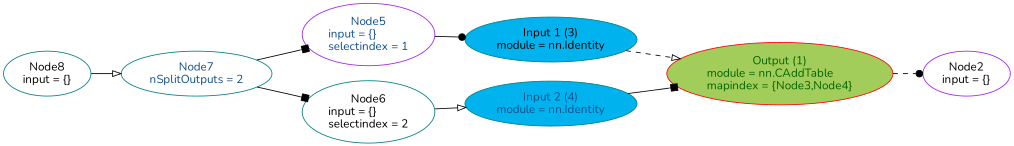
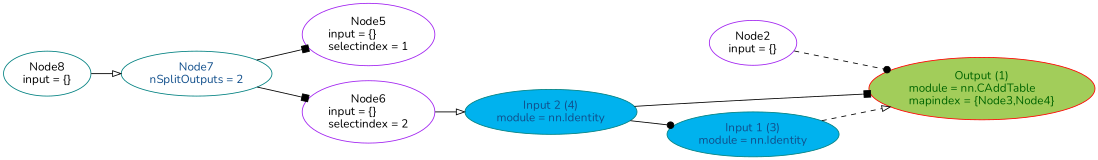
(369, 35) -> (369, 35)
(447, 37) -> (649, 123)
(551, 40) -> (753, 134)
(904, 74) -> (839, 60)
(369, 112) -> (369, 112)
